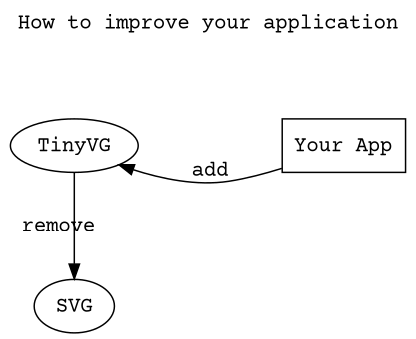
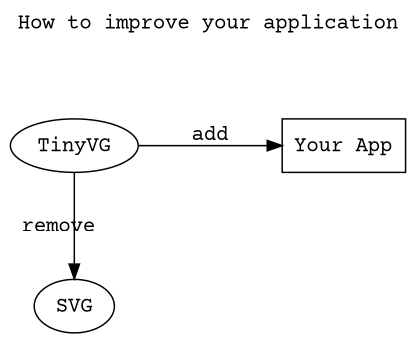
(208, 183) -> (203, 146)
